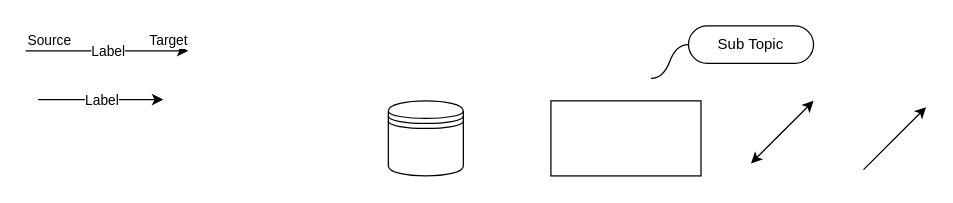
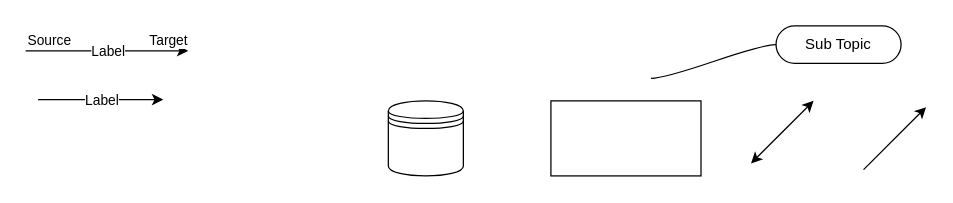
(751, 44) -> (838, 44)
